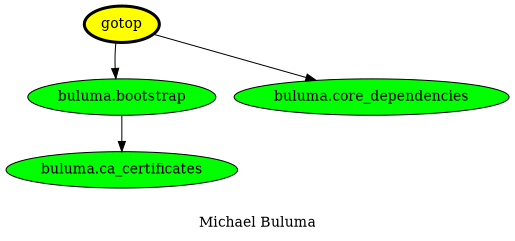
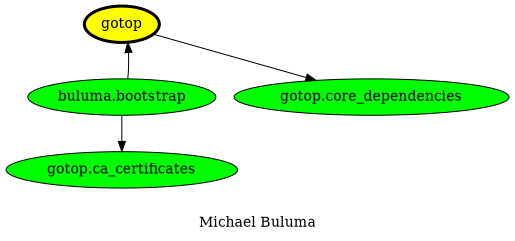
(115, 55) -> (129, 66)
(372, 97) -> (372, 97)
(122, 170) -> (122, 170)
